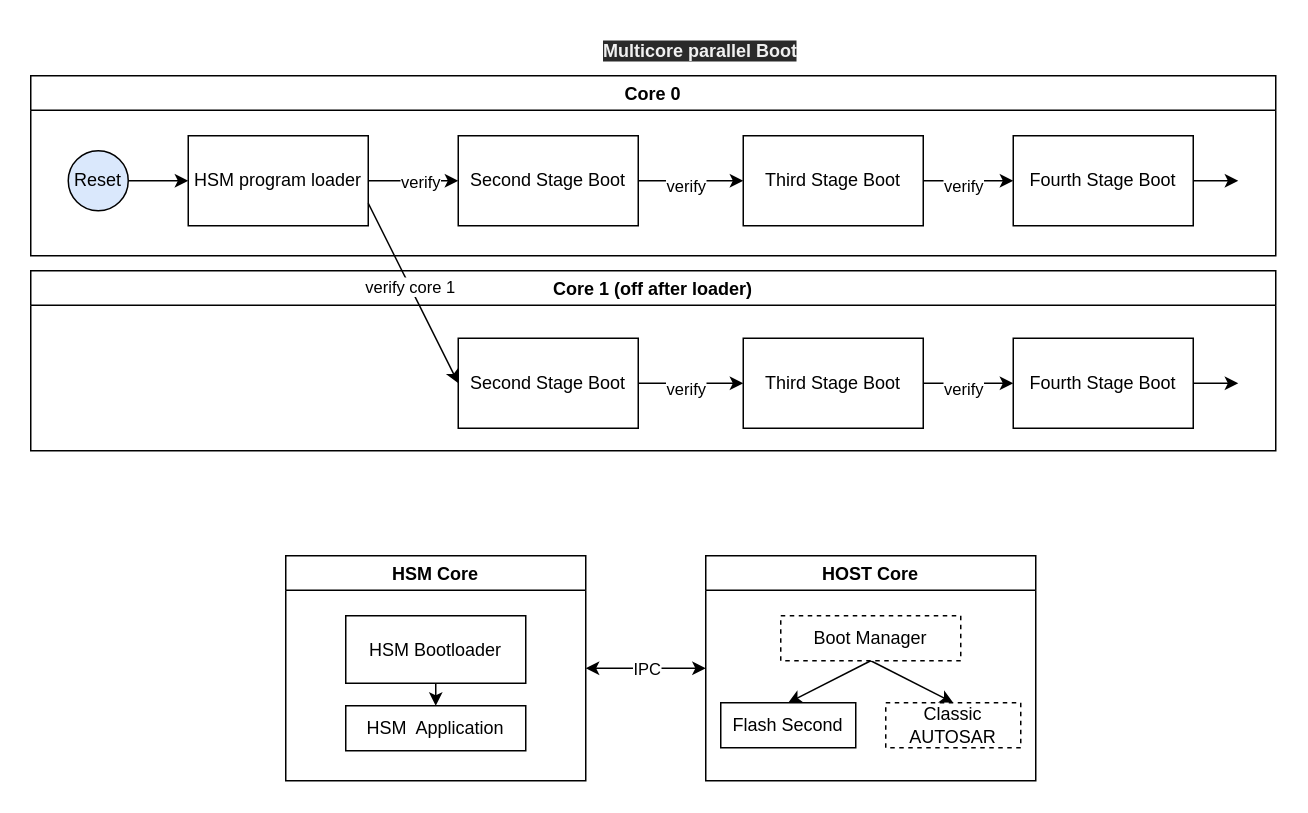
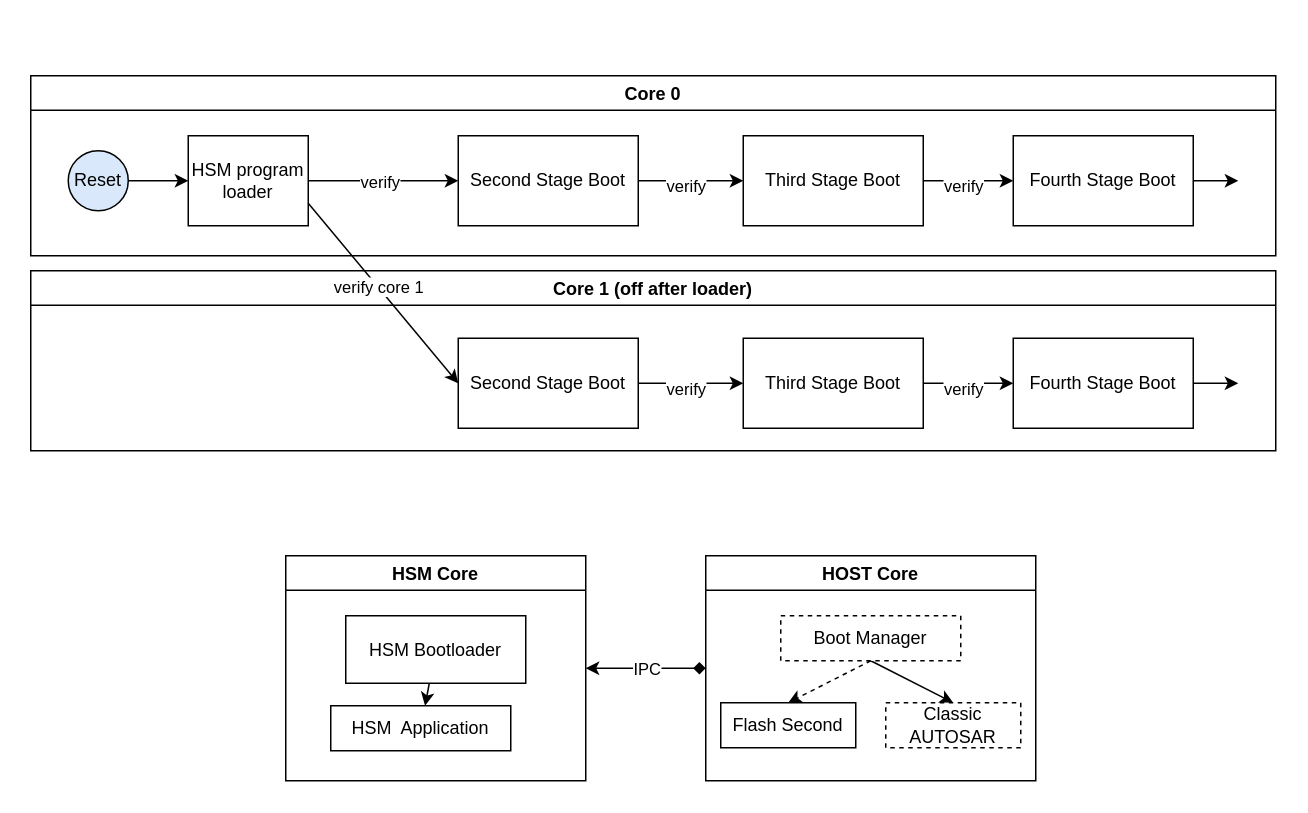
(713, 53) -> none
(278, 181) -> (248, 181)
(694, 668) -> (693, 668)
(832, 680) -> (832, 680)
(436, 728) -> (421, 728)
